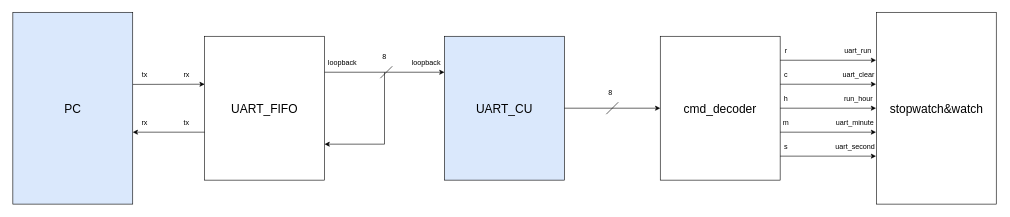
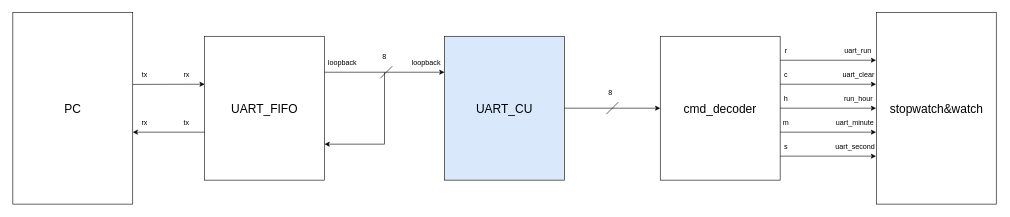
(72, 108) -> (72, 108)
